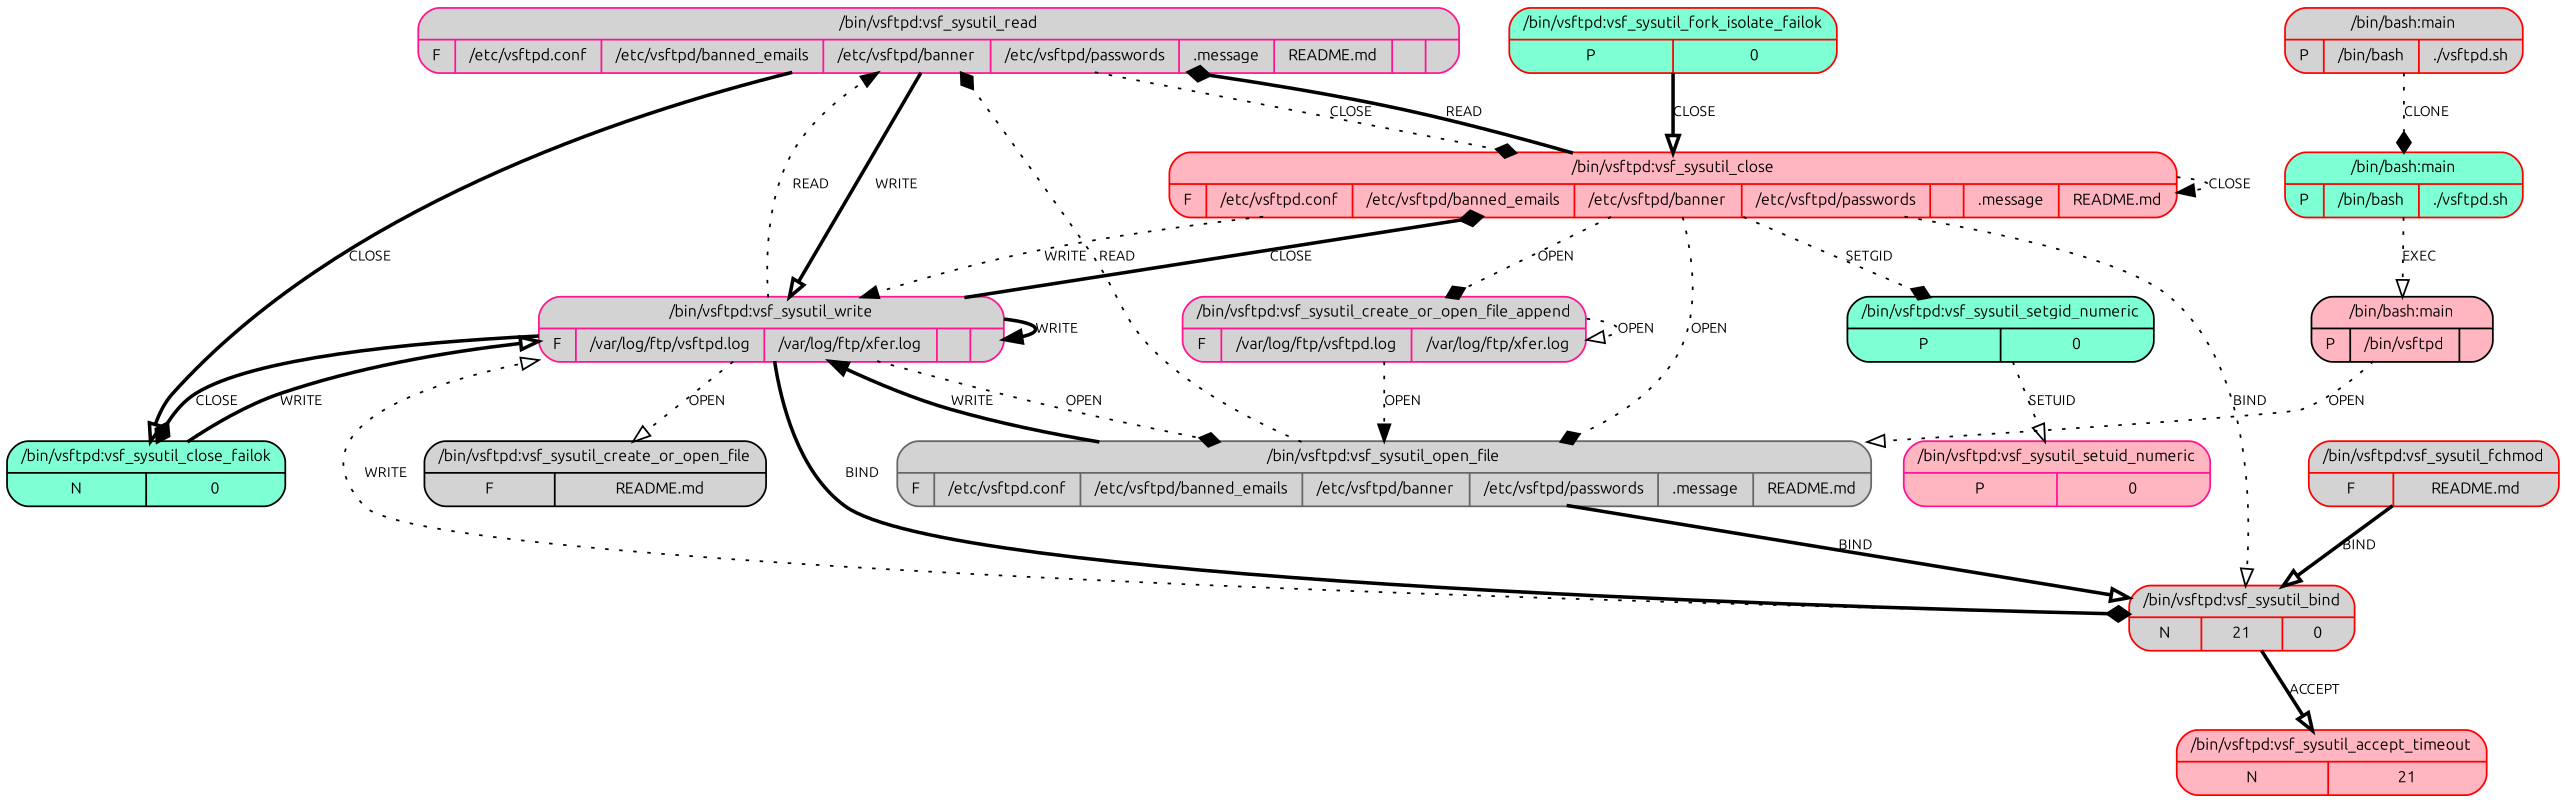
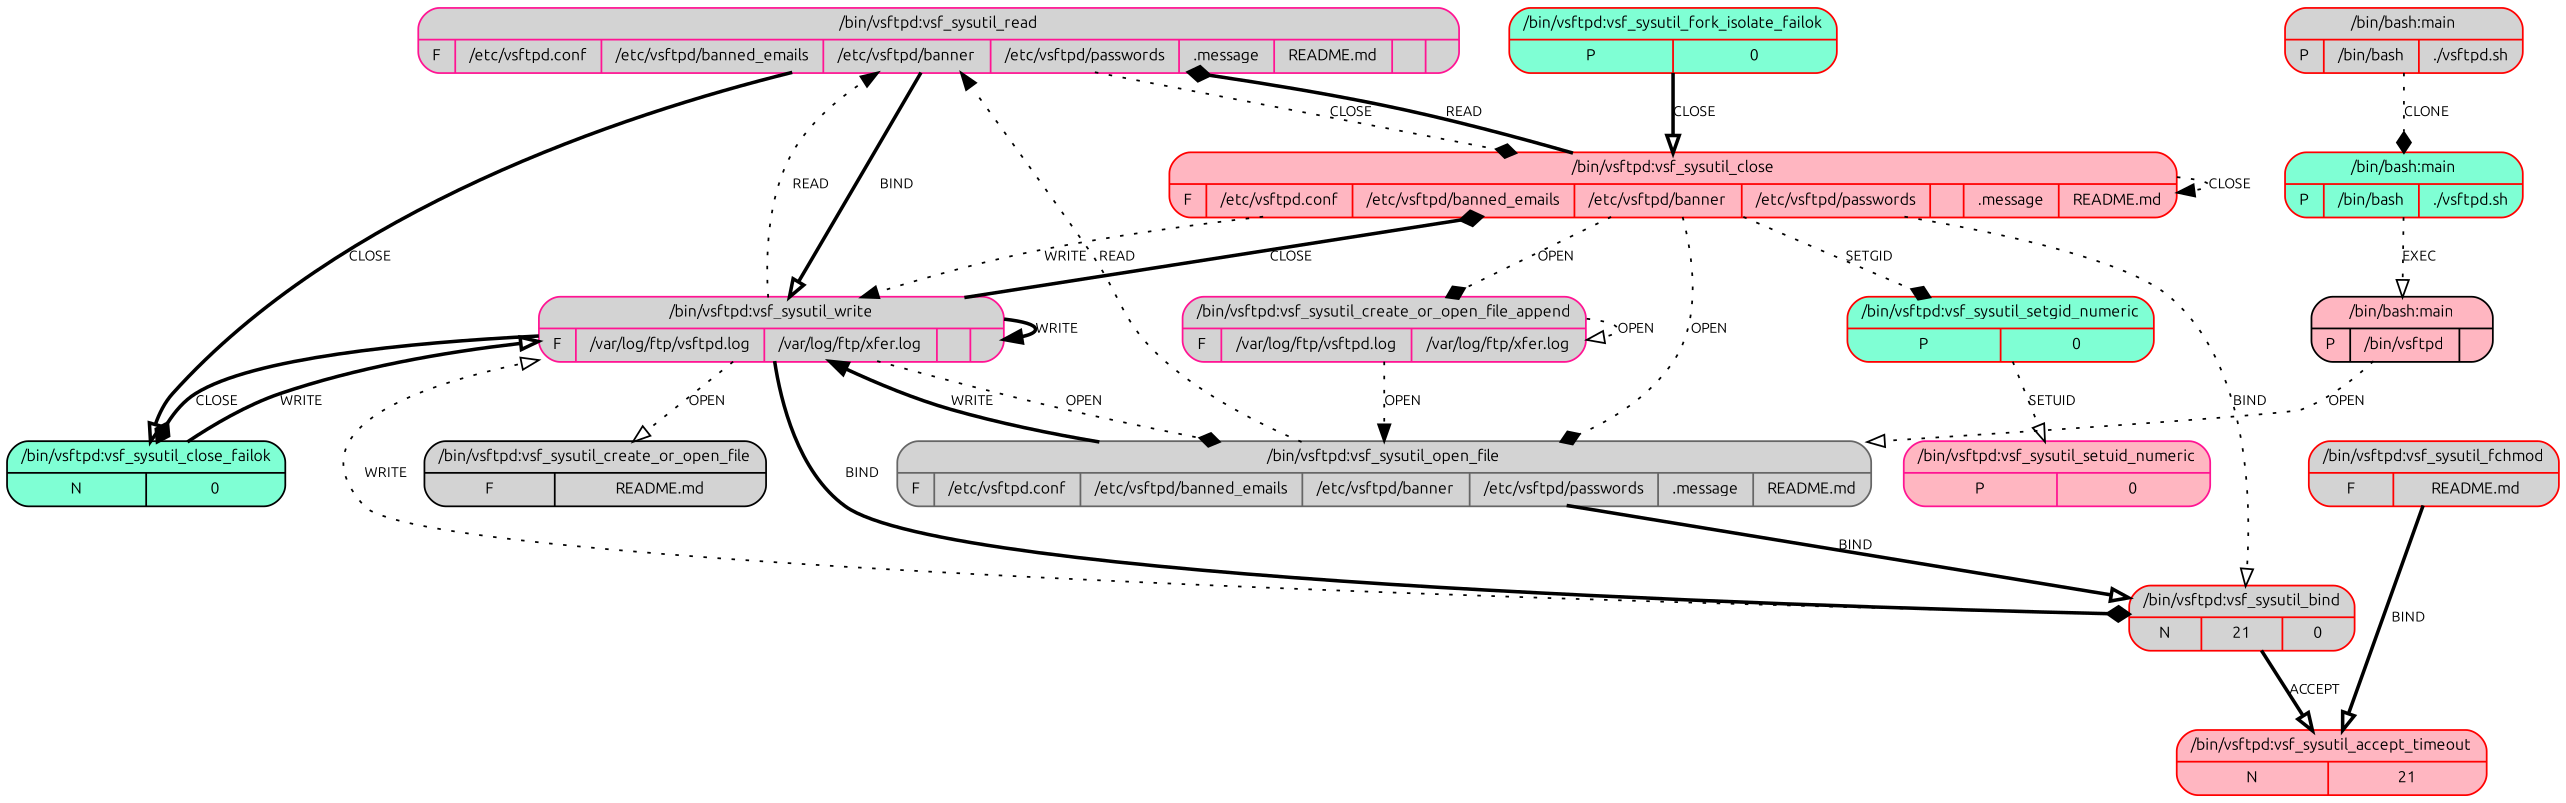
(897, 185) -> (897, 185)
(1114, 292) -> (1114, 292)
(2001, 329) -> (2001, 329)
(2345, 541) -> (2386, 609)
